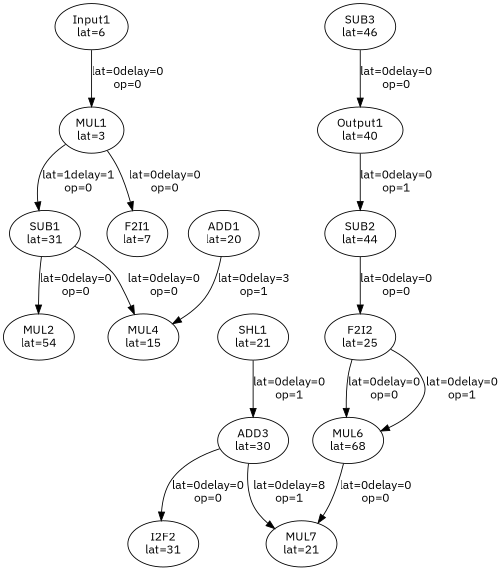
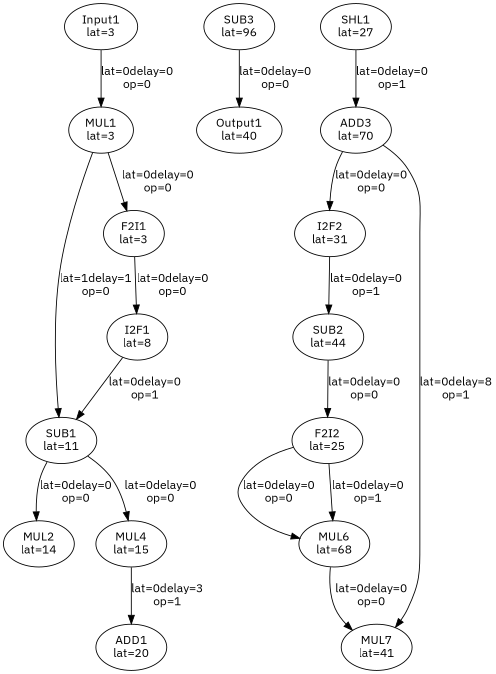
(92, 27) -> (101, 27)
(360, 27) -> (239, 27)
(360, 177) -> (329, 281)
(45, 234) -> (61, 440)
(137, 234) -> (134, 234)
(208, 293) -> (131, 591)
(39, 337) -> (39, 544)
none -> (137, 337)
(253, 337) -> (356, 27)
(253, 440) -> (356, 130)
(302, 544) -> (377, 647)
